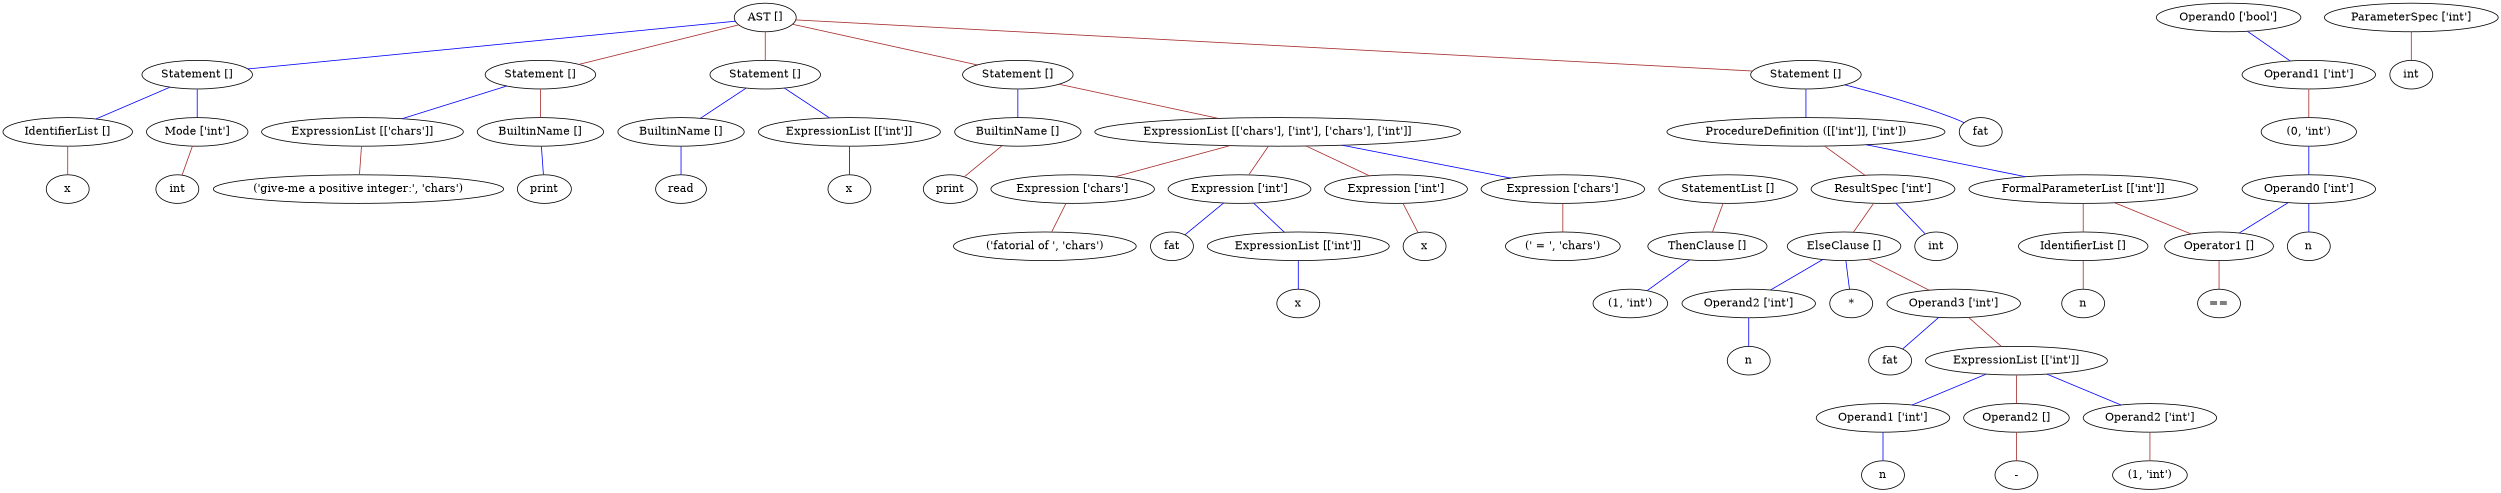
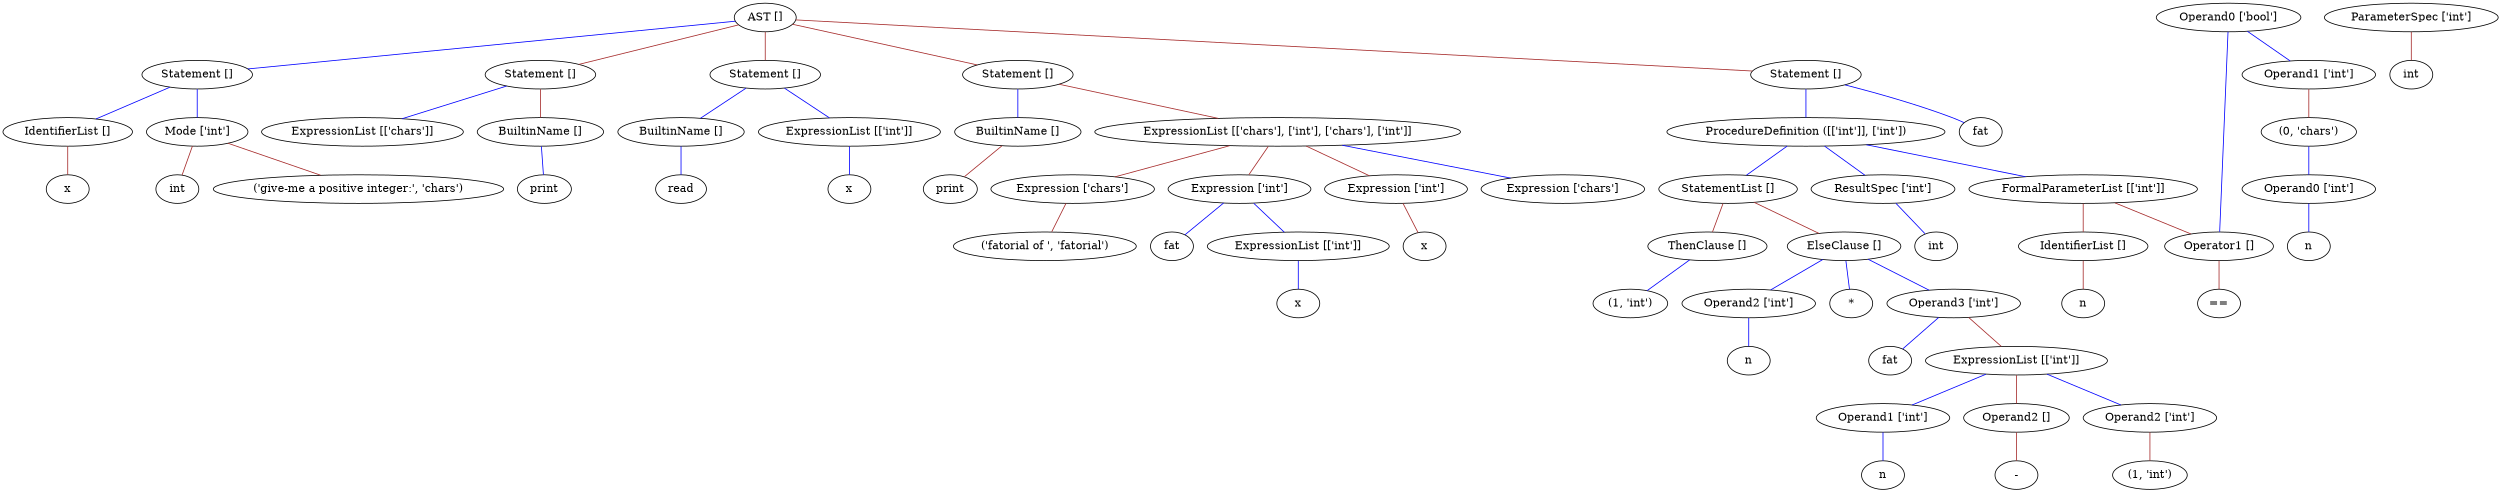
(2309, 132) -> (2309, 132)
(360, 161) -> (274, 159)
none -> (1767, 161)
(1845, 161) -> (1845, 161)
(1864, 218) -> (1787, 218)
(2264, 218) -> (2224, 132)
(1045, 246) -> (1045, 246)
(1563, 246) -> none
(1899, 275) -> (1899, 275)
